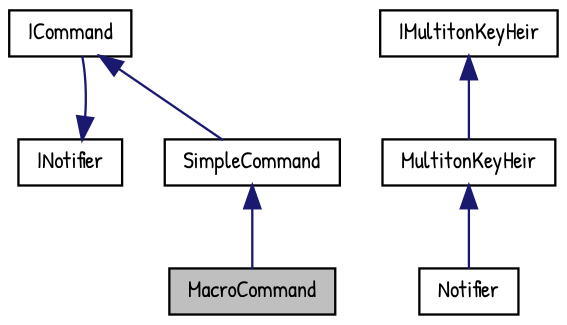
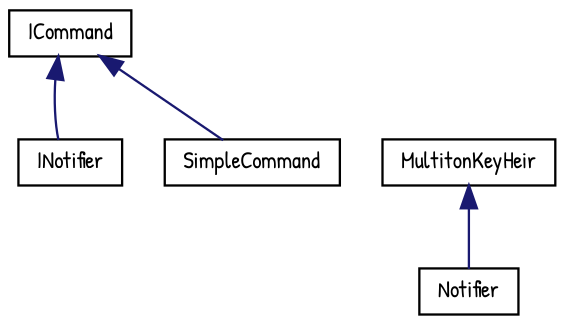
(469, 33) -> none
(86, 87) -> (55, 110)
(252, 291) -> none
